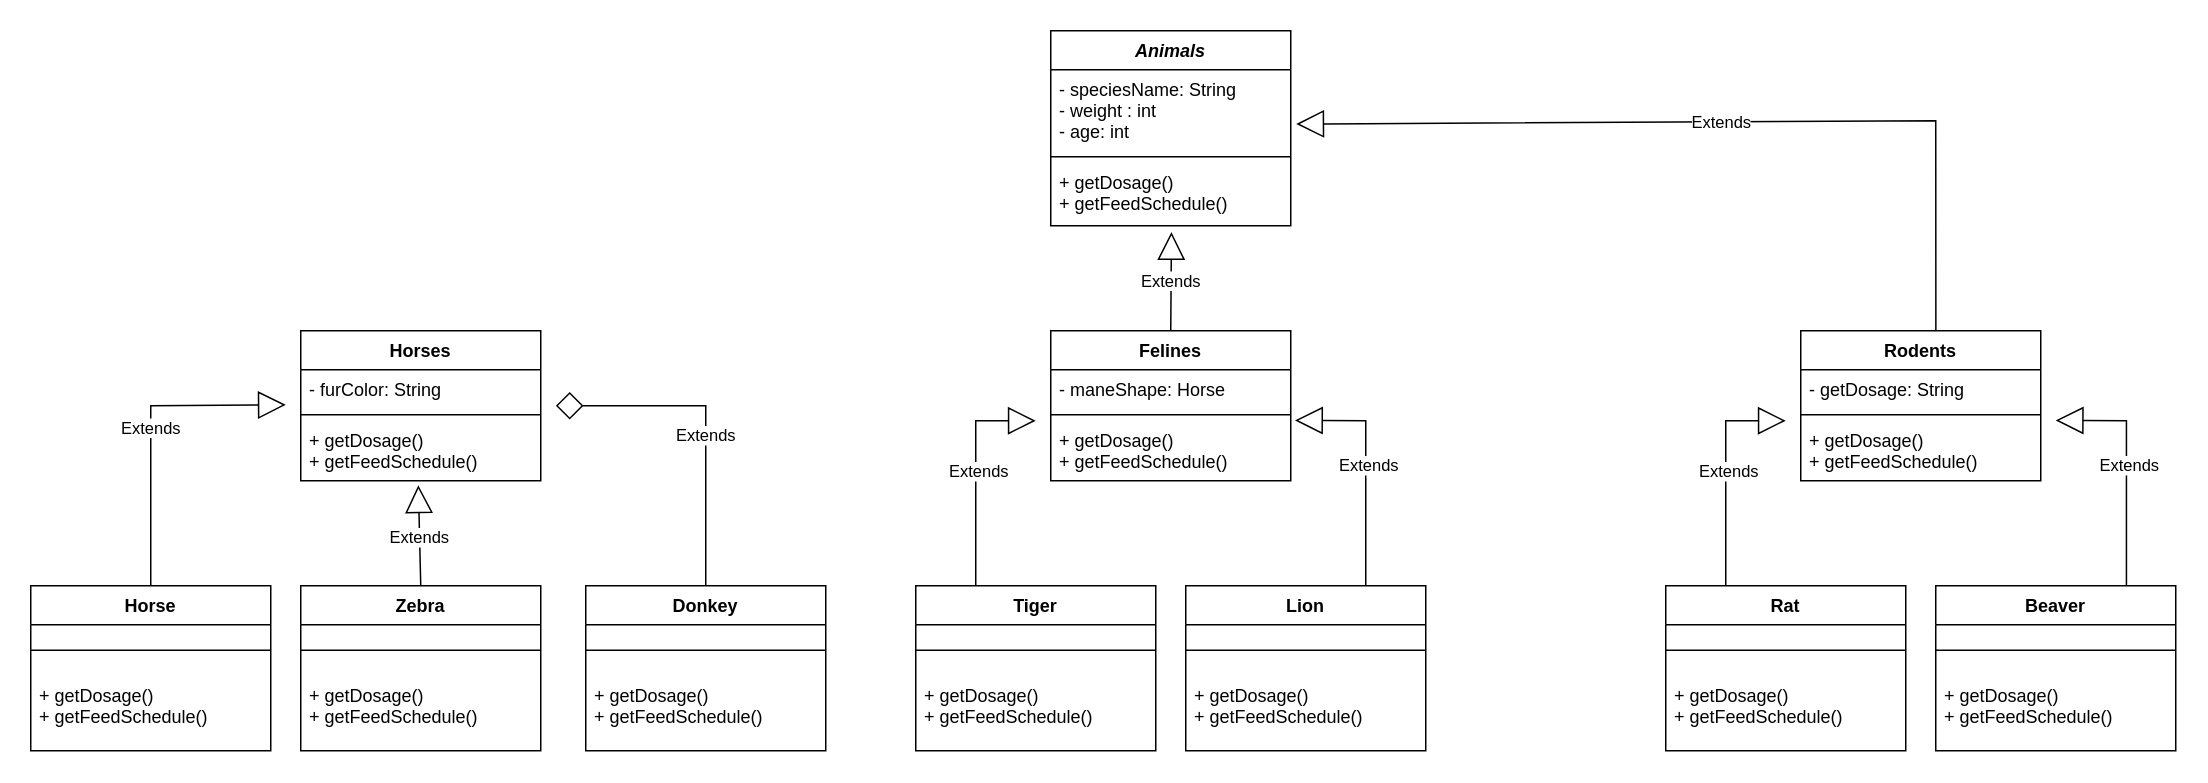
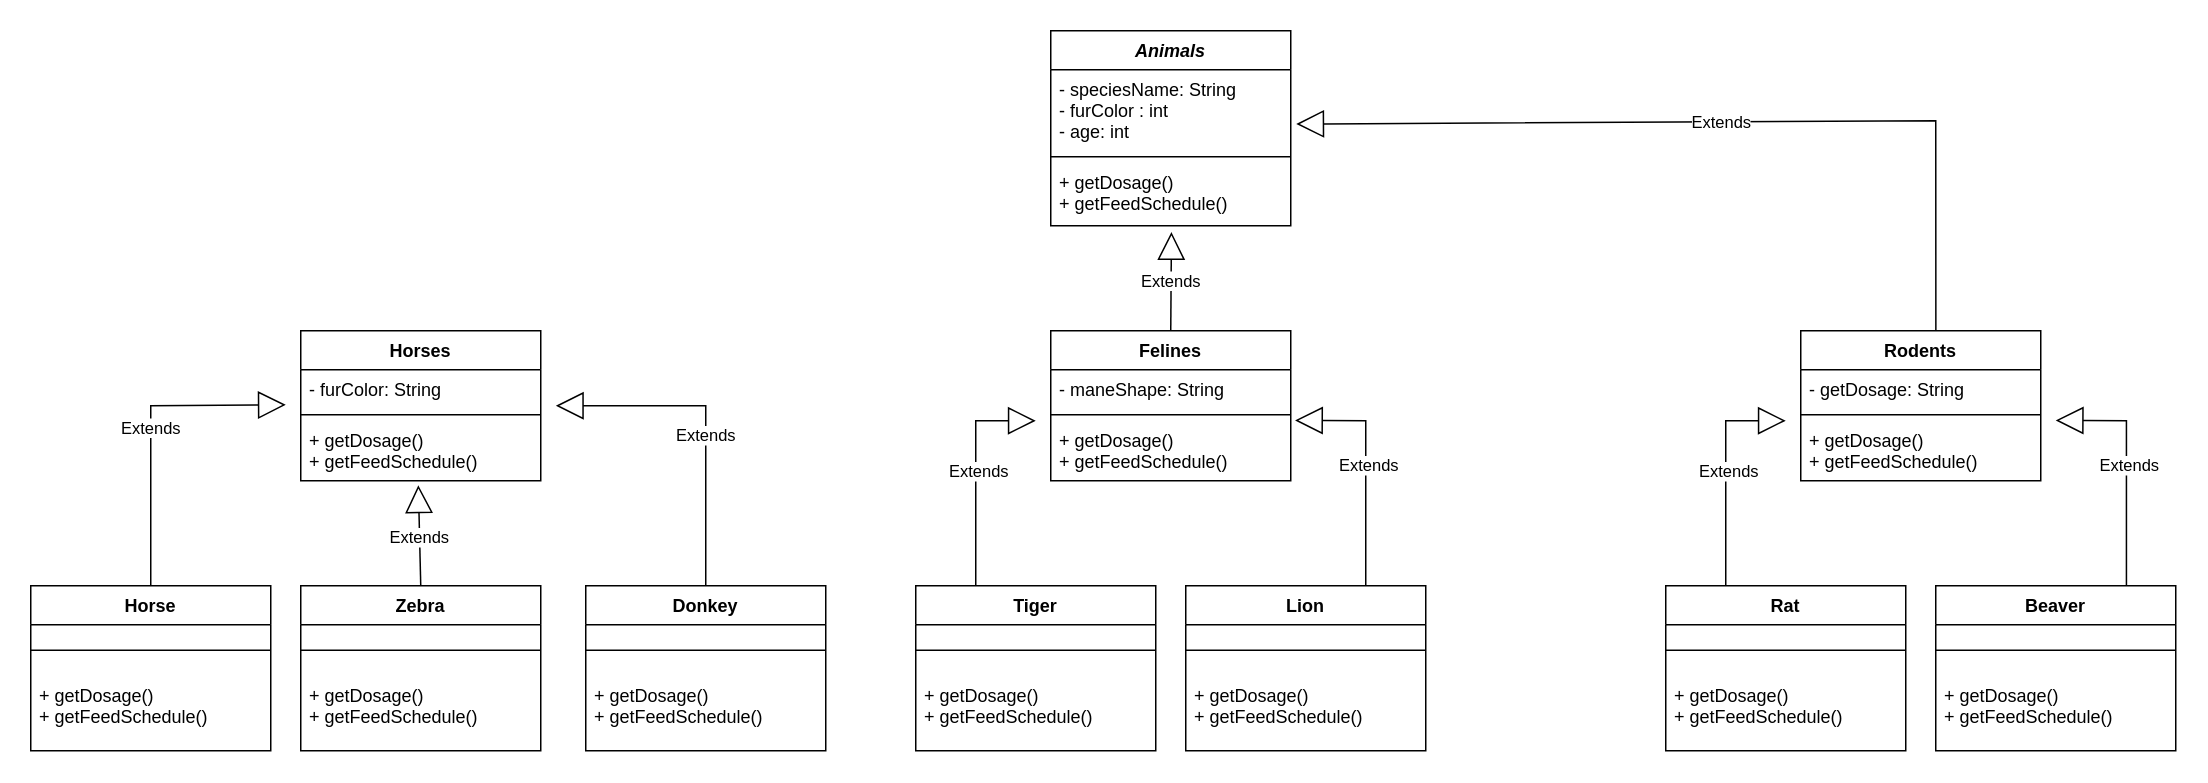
(1153, 90) -> (1153, 90)
(1143, 390) -> (1145, 390)
(584, 406) -> (584, 406)
